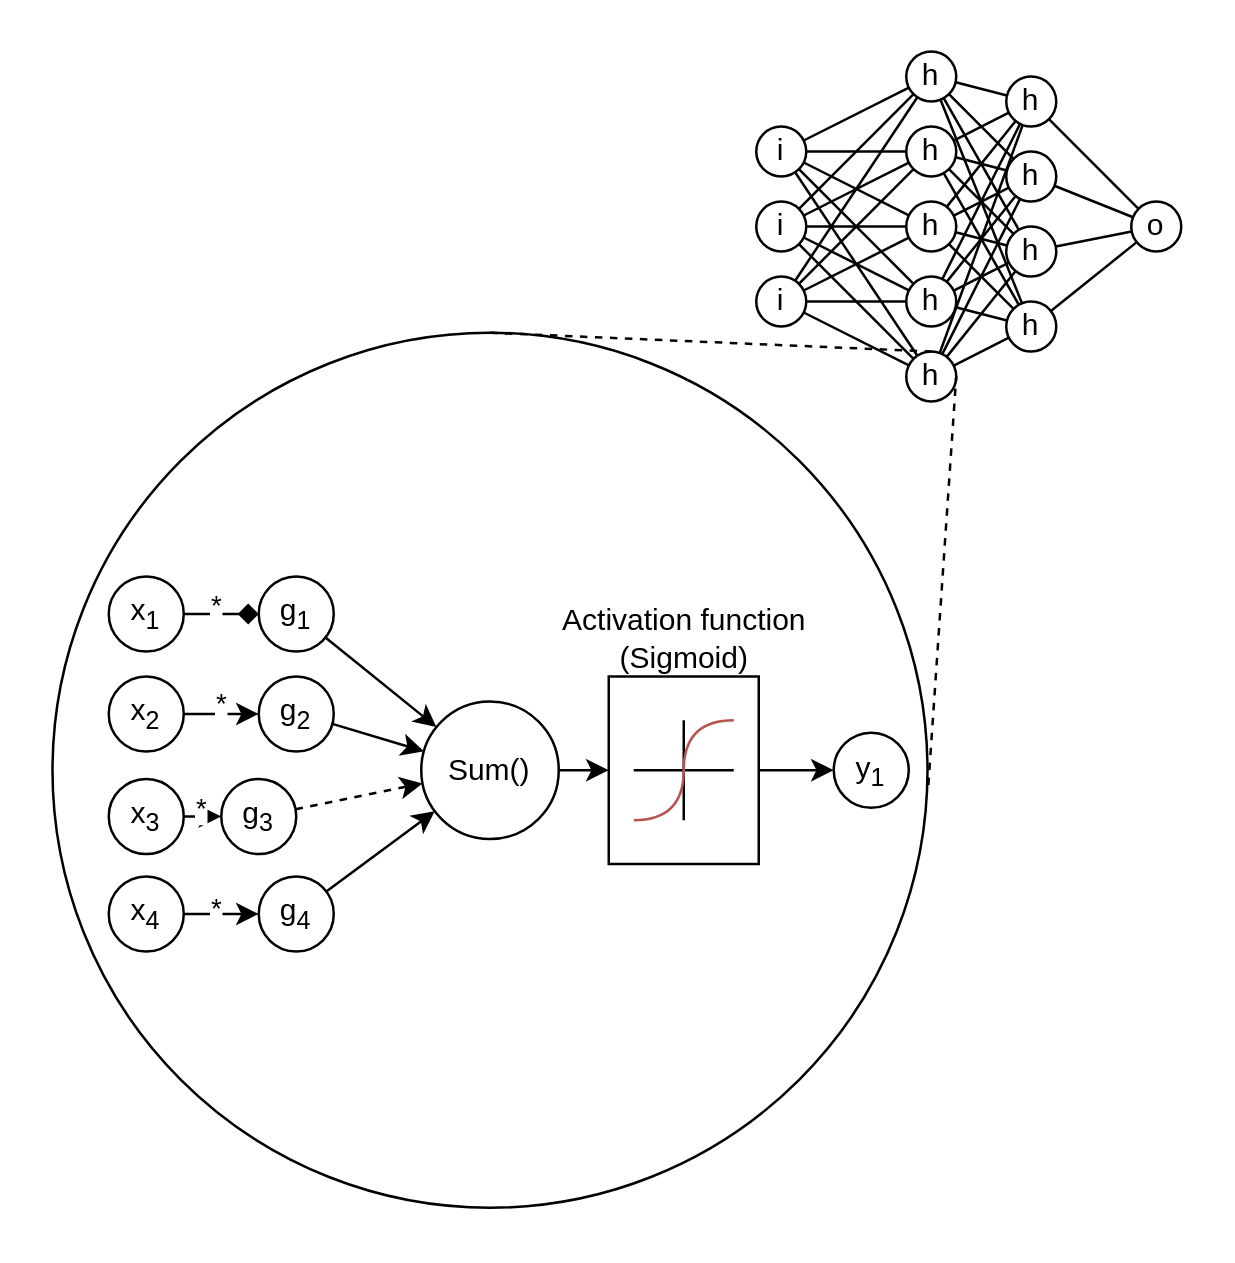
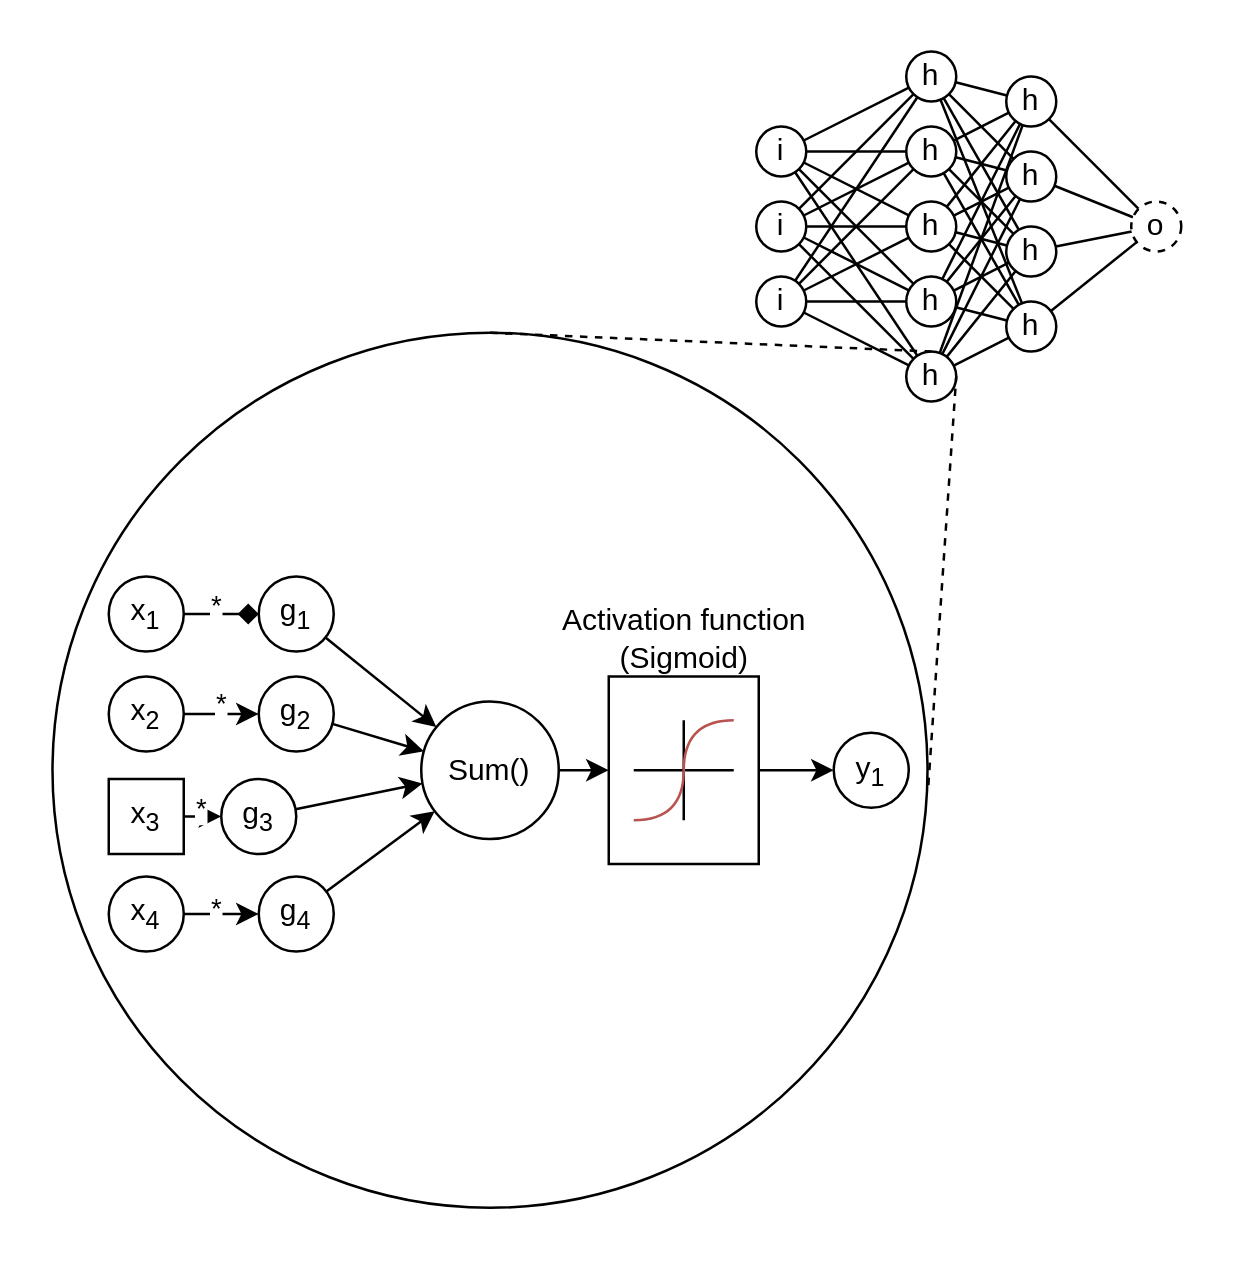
(1156, 226) -> (1156, 226)
(350, 798) -> (350, 798)
(146, 816) -> (146, 816)
